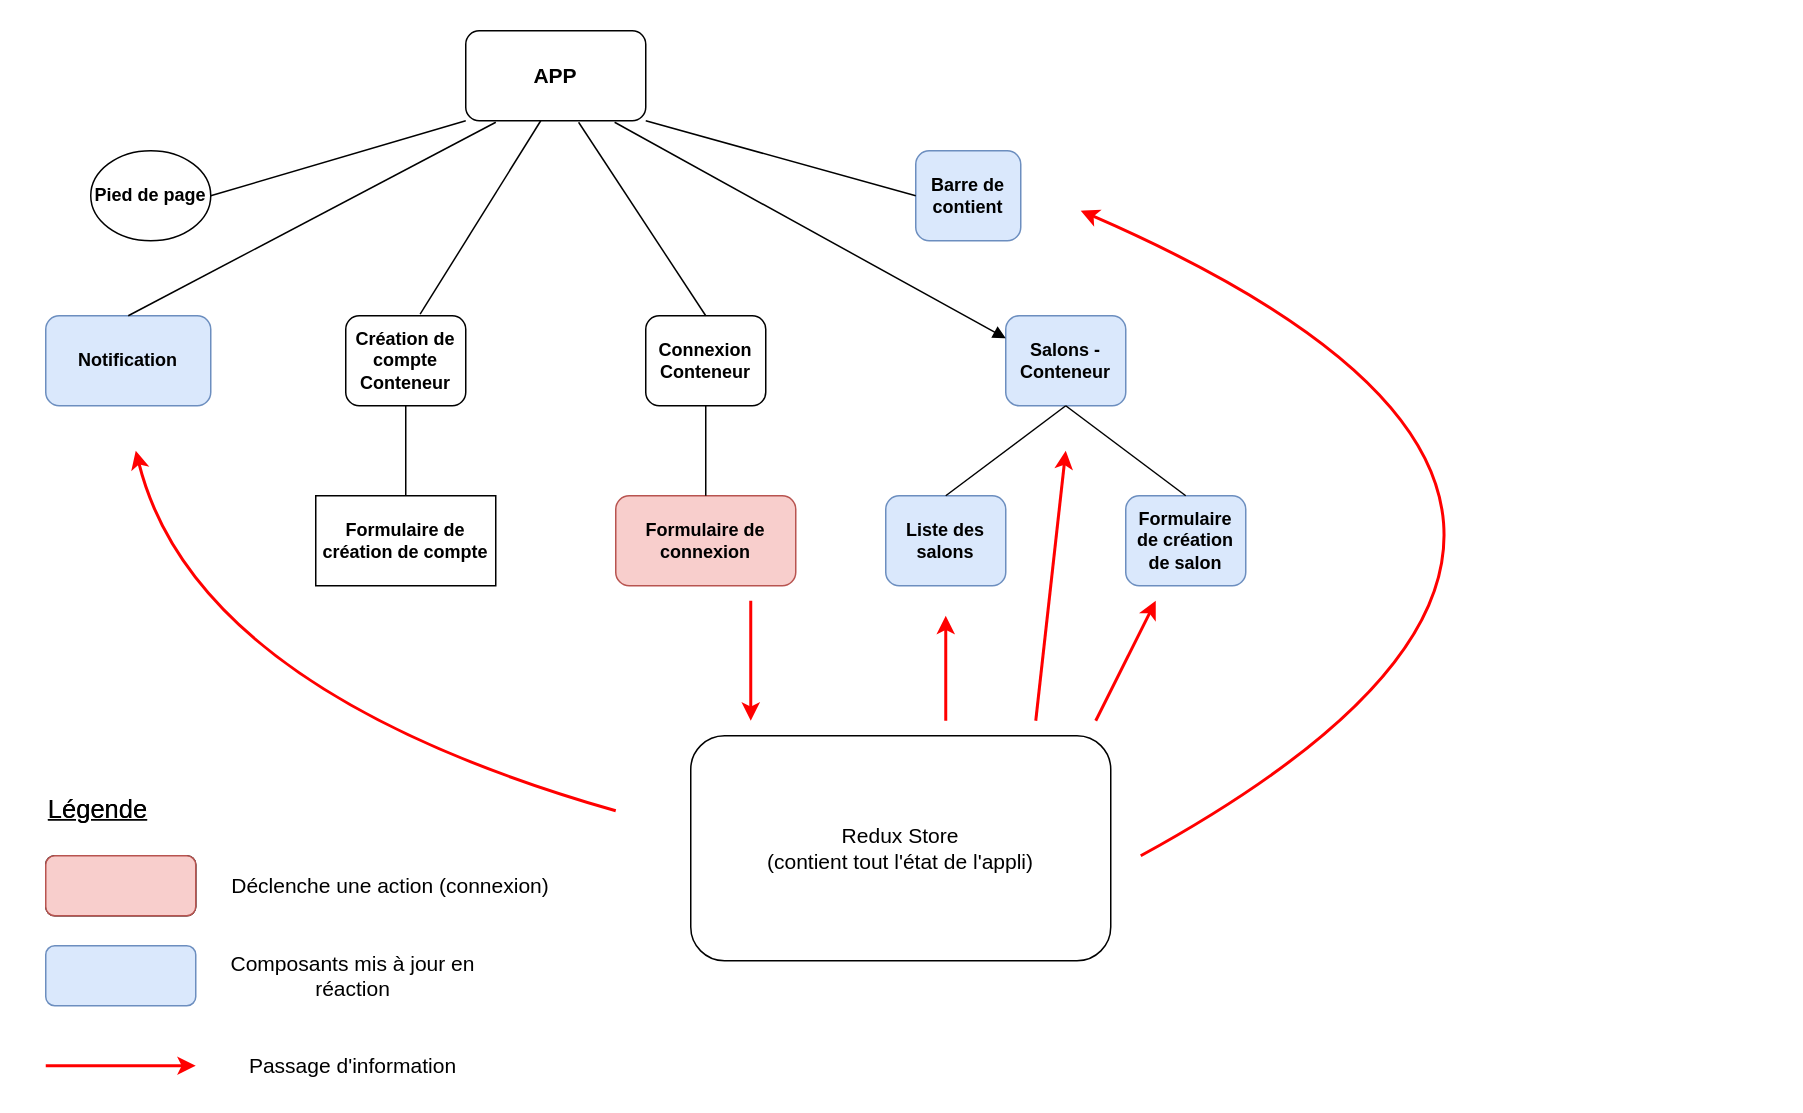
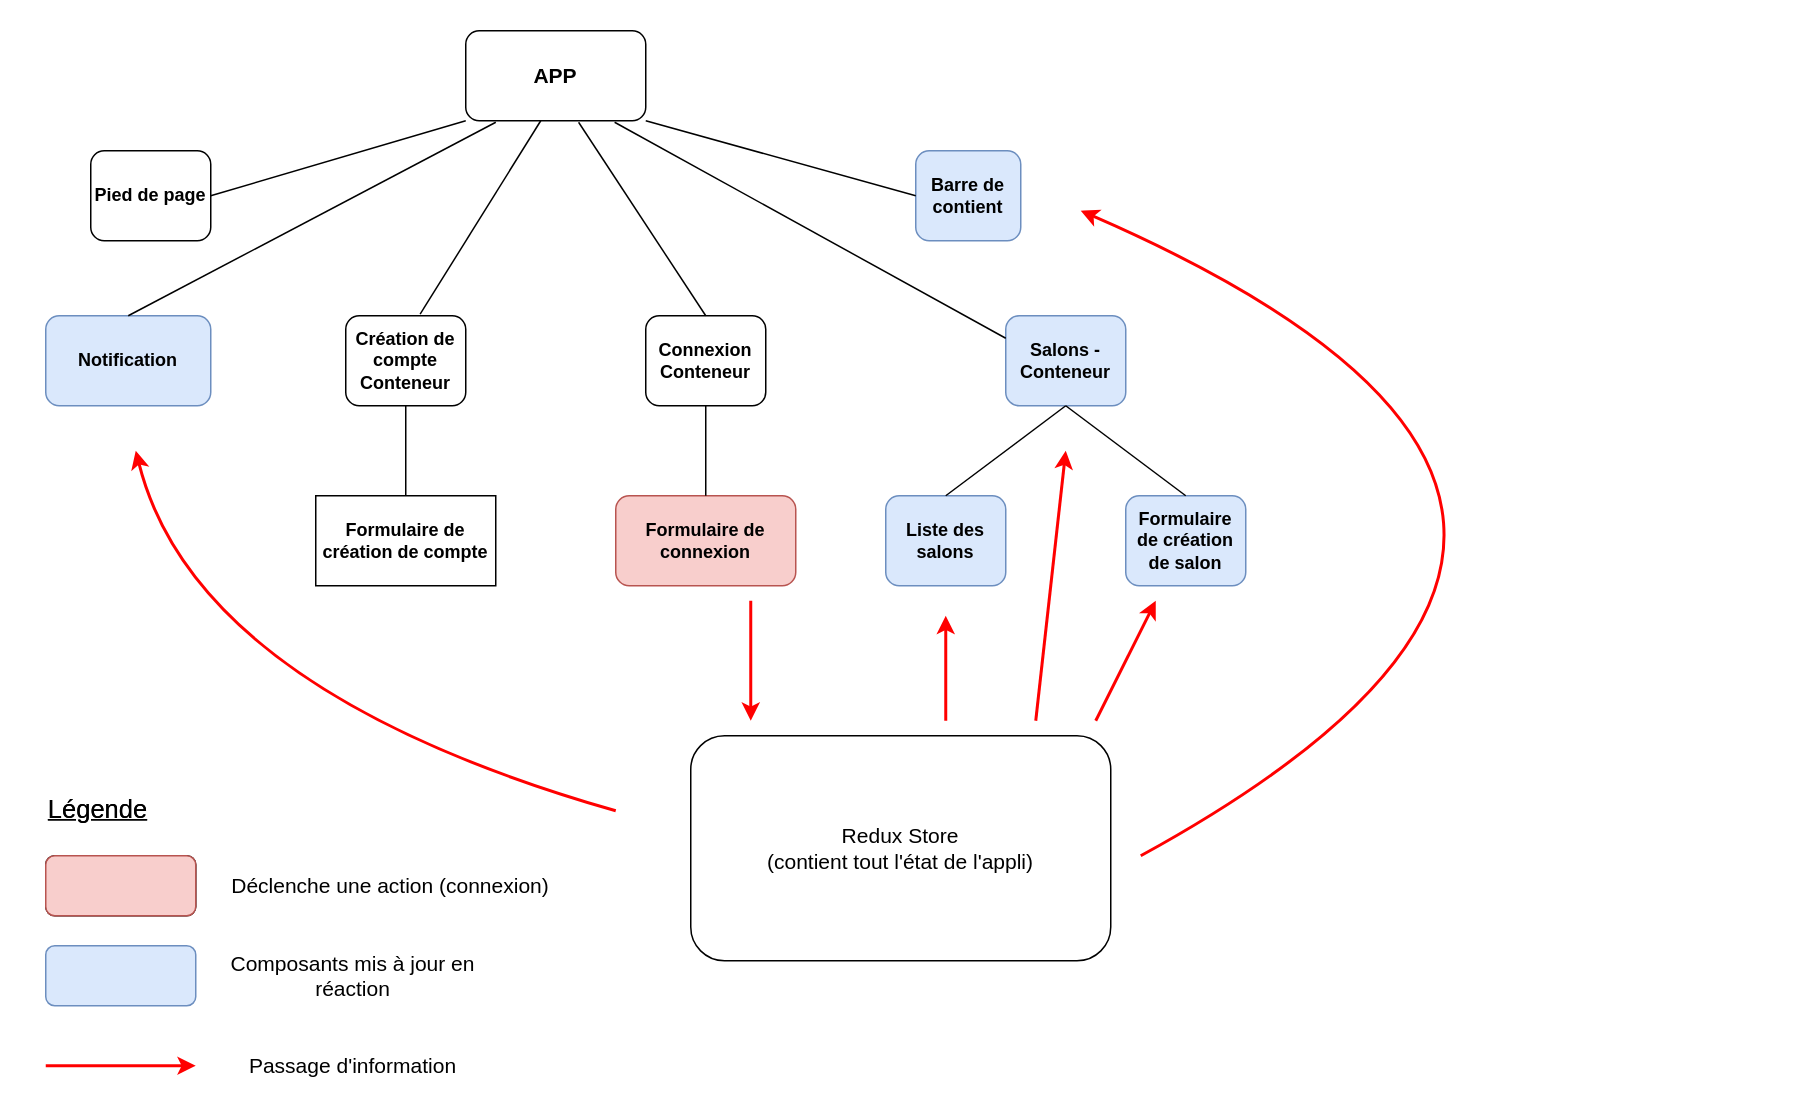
(151, 196) -> (151, 196)
(993, 331) -> (998, 334)
